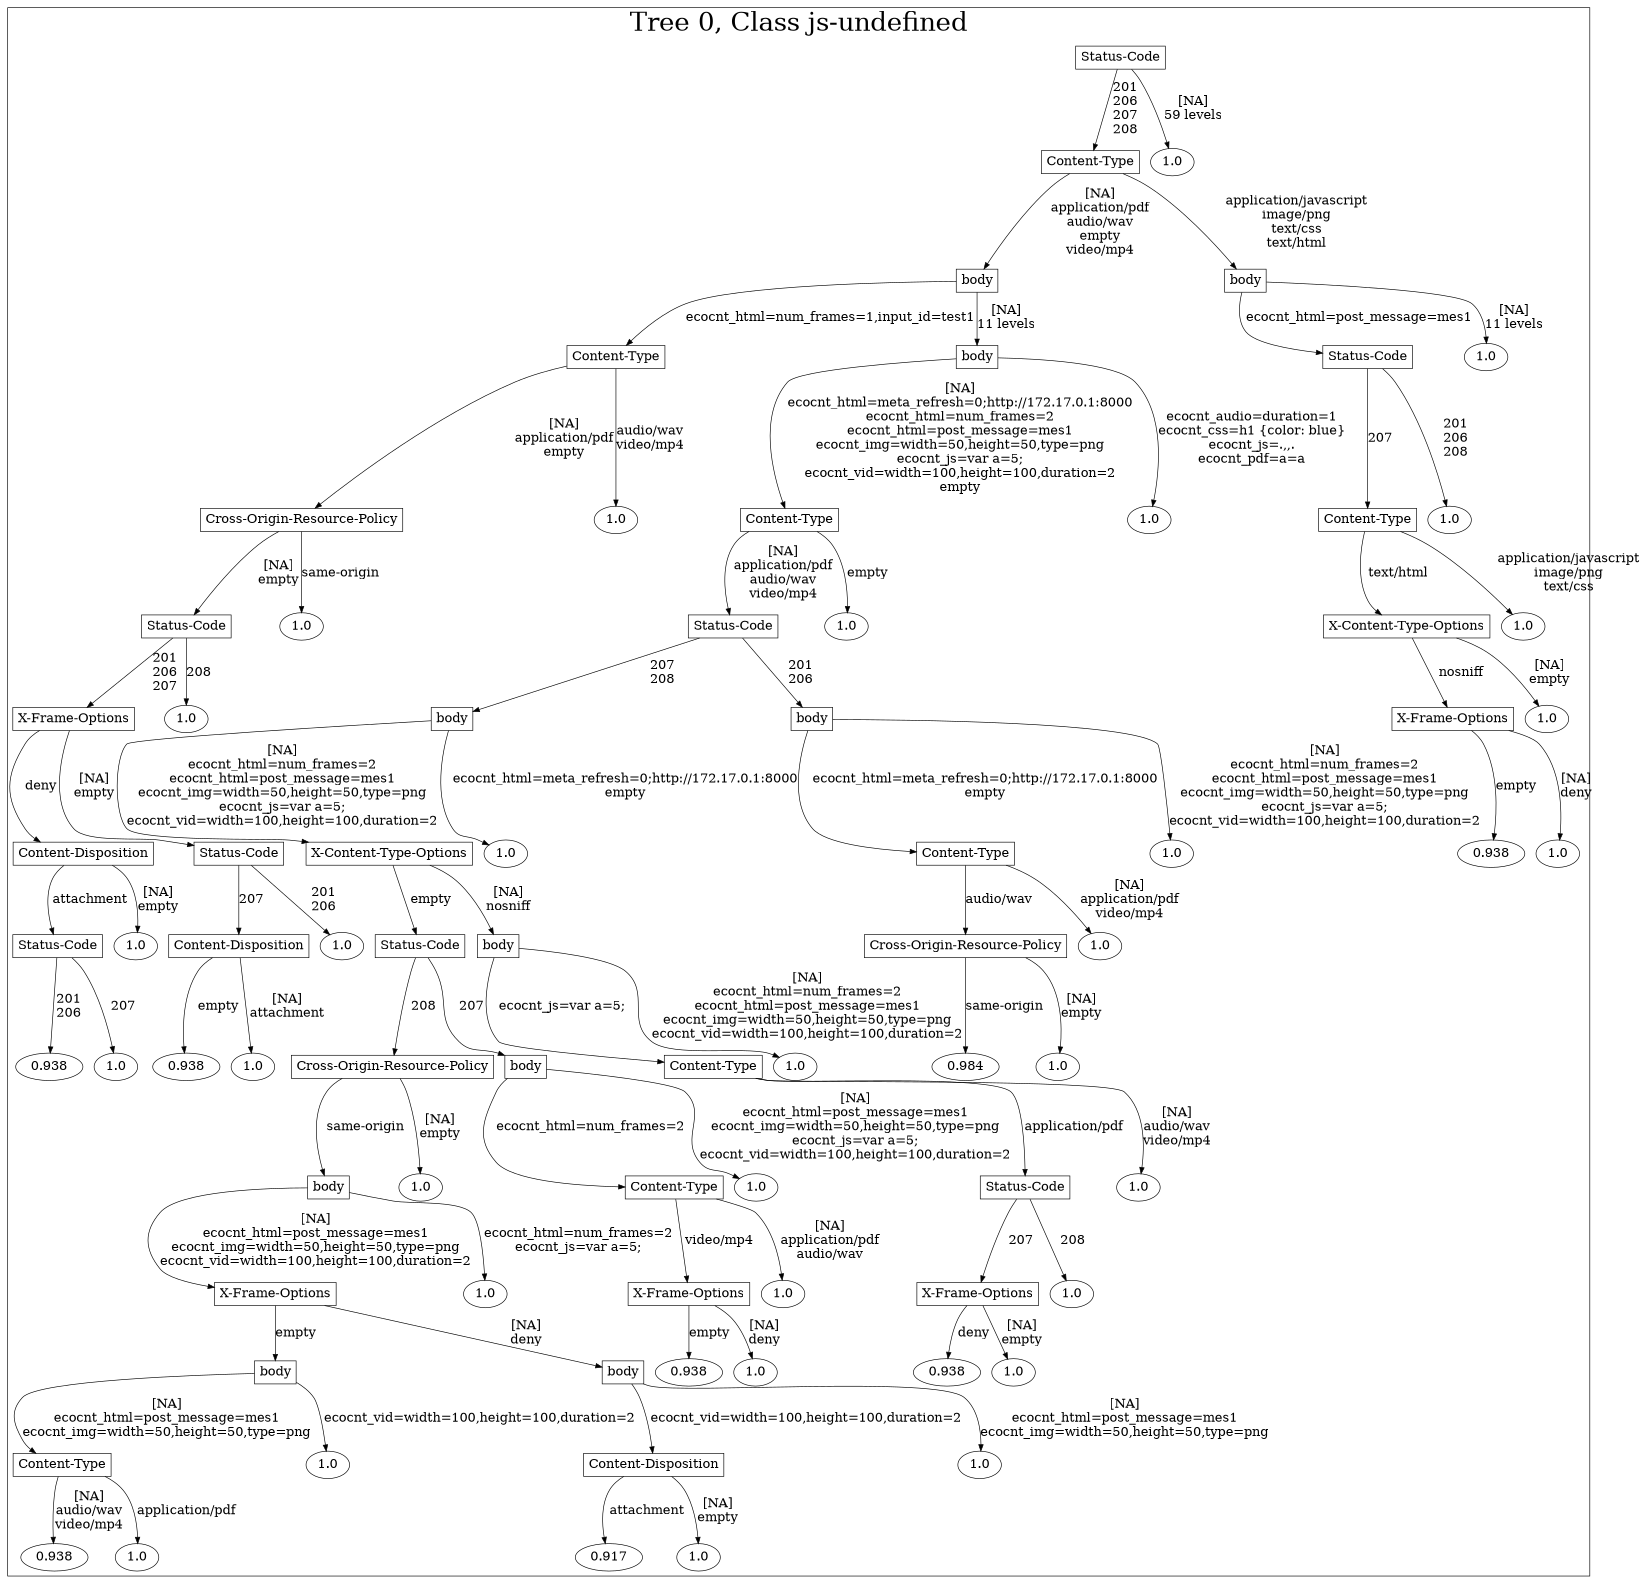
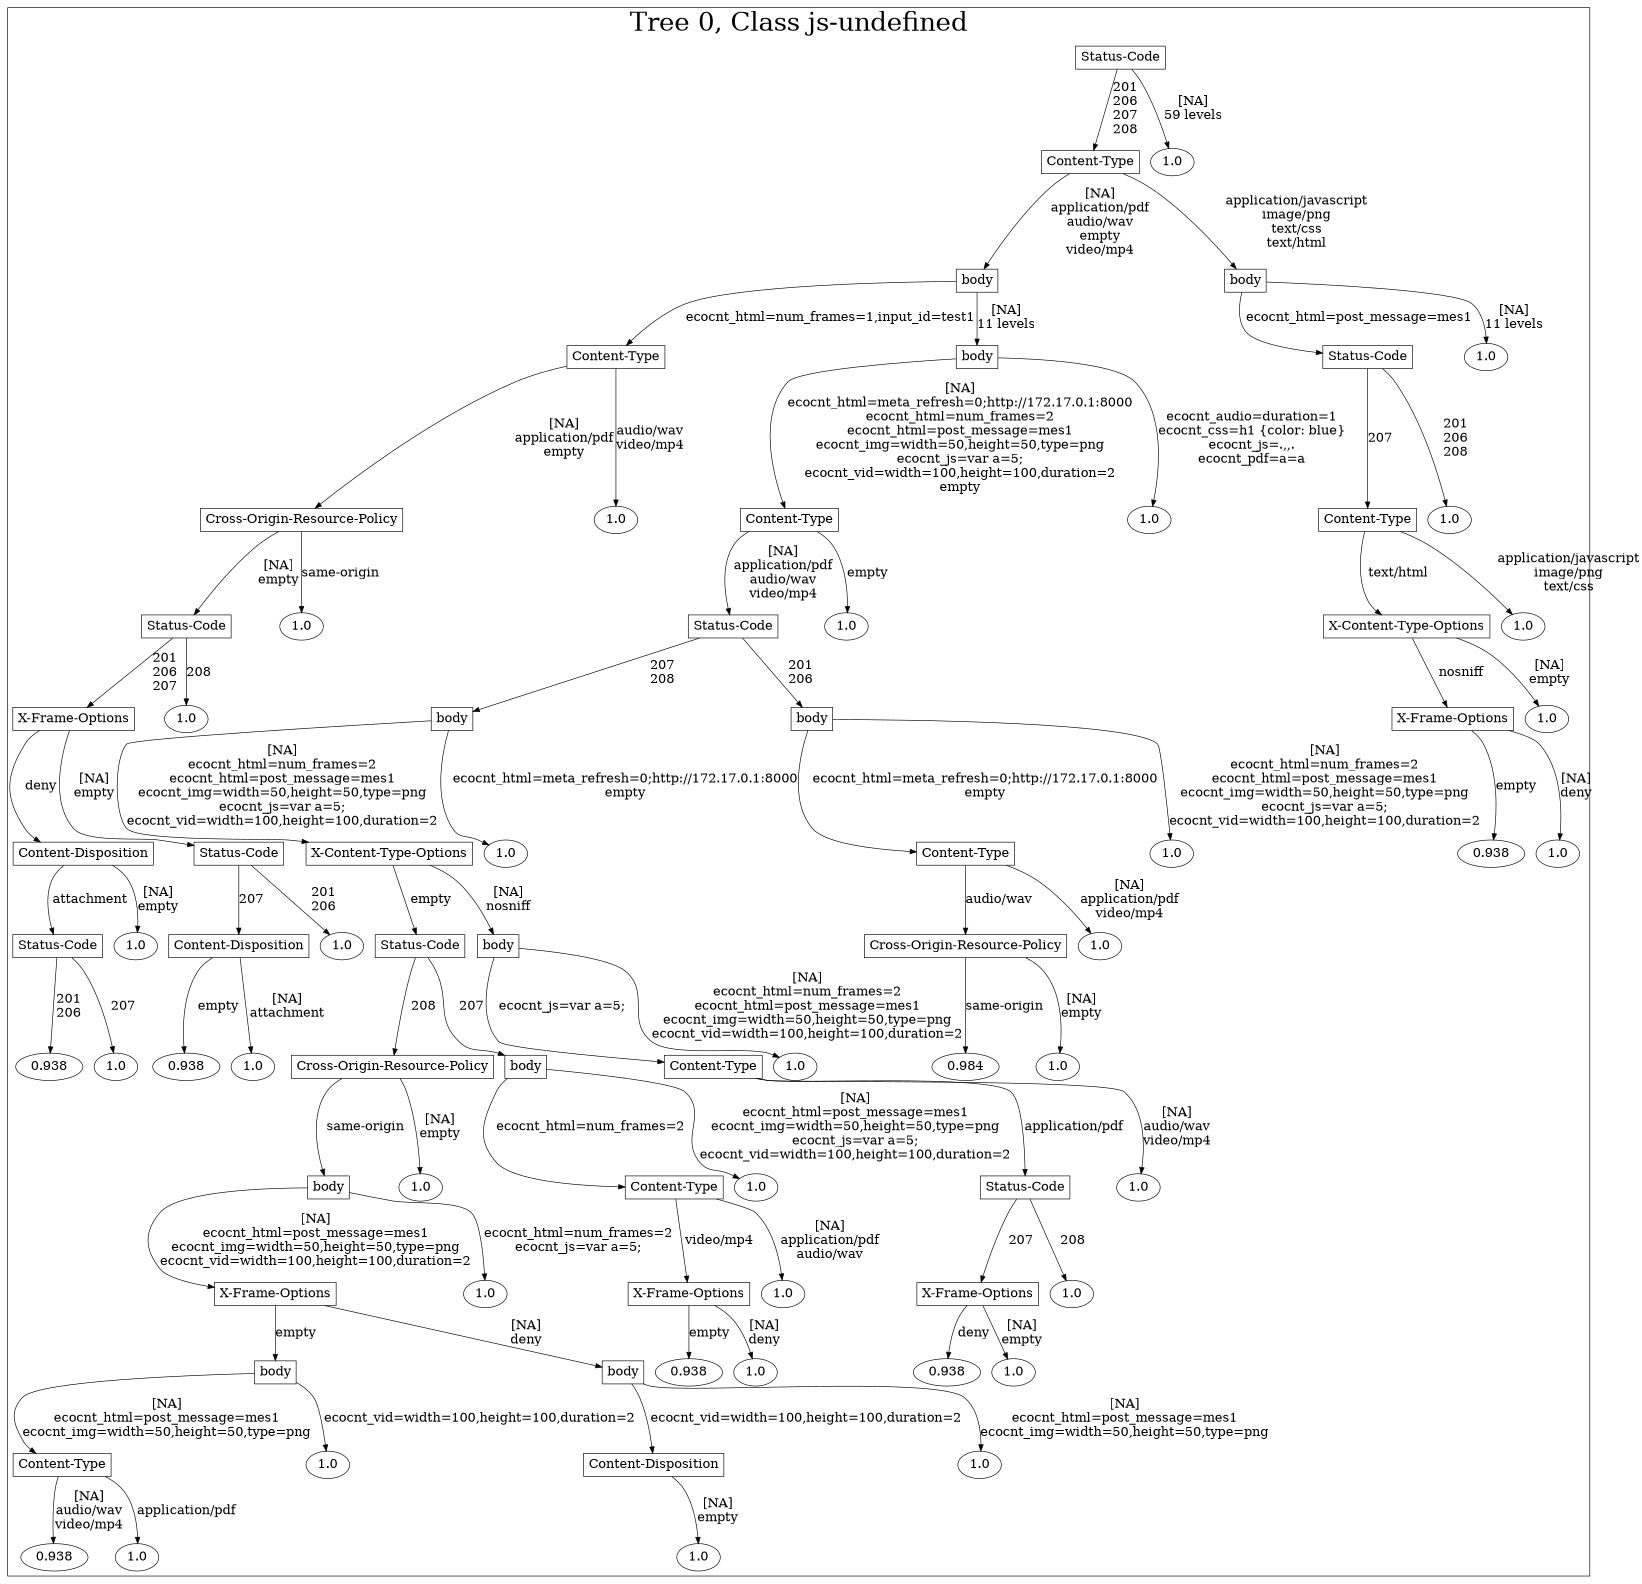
(609, 1557) -> none
